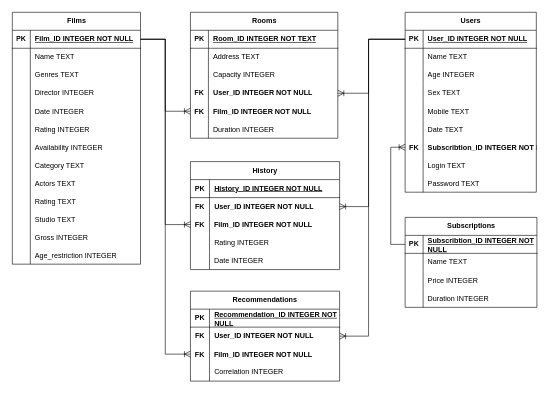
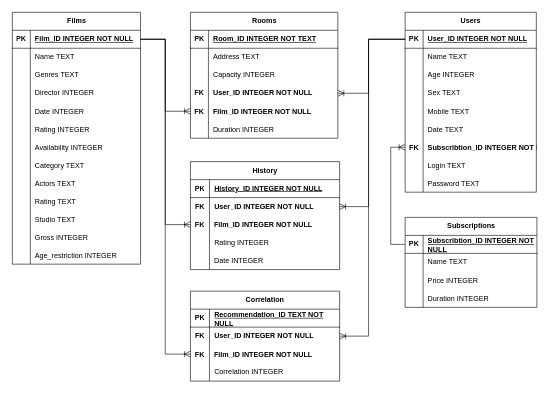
(265, 300) -> (265, 300)
(277, 318) -> (273, 318)
